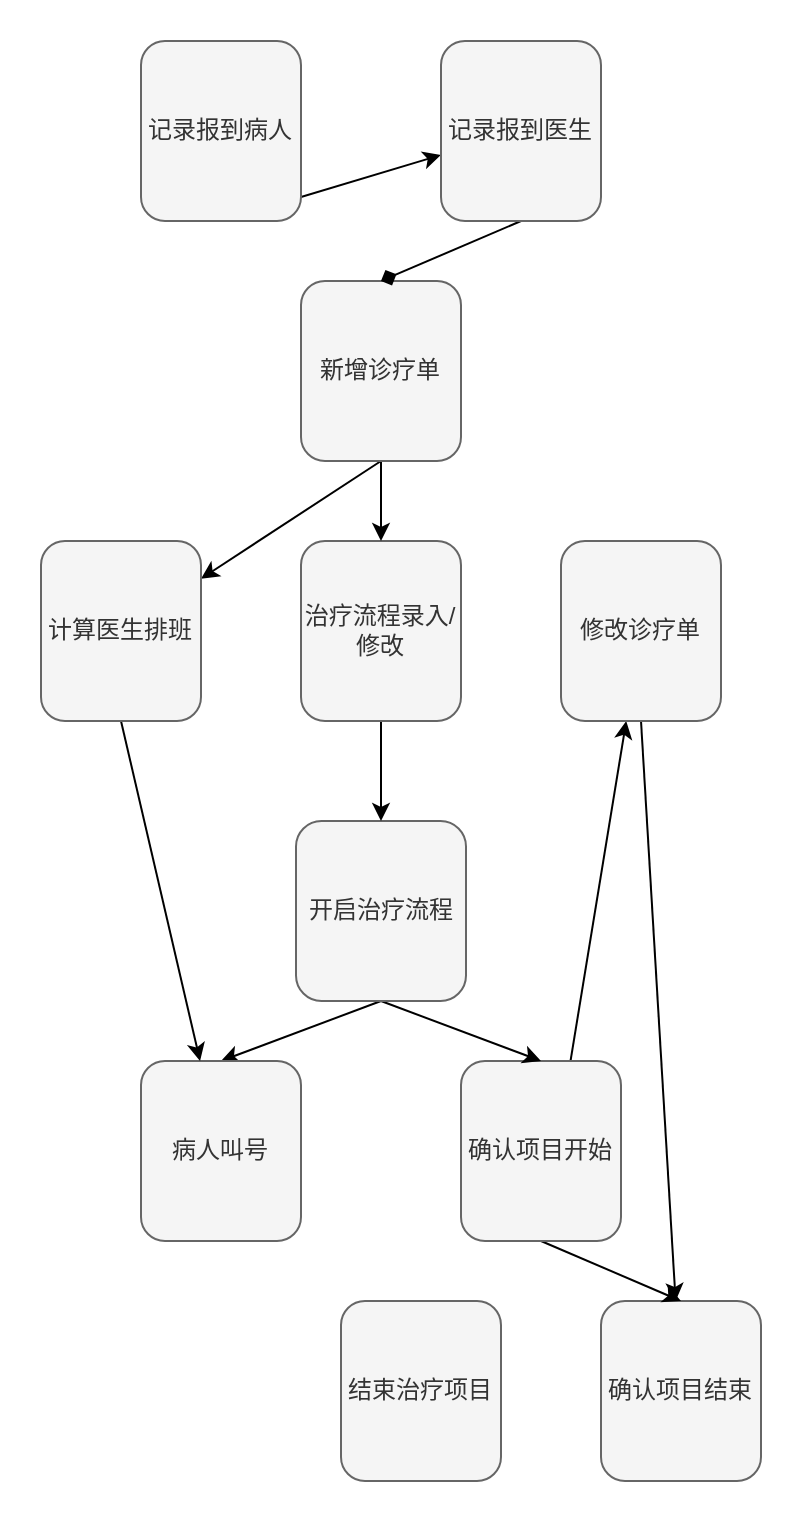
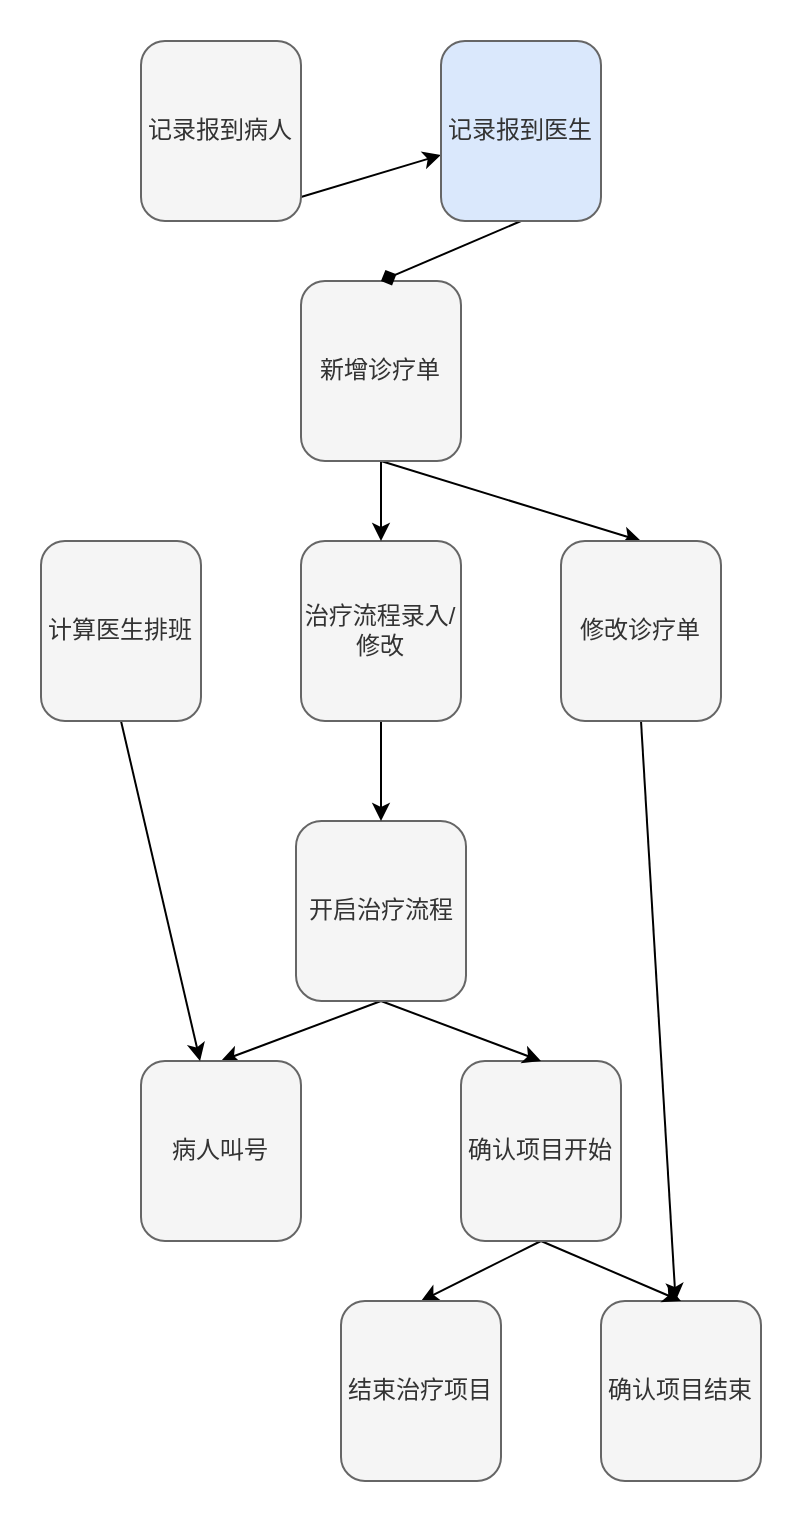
(521, 131) -> (521, 131)
(295, 517) -> (506, 500)
(597, 897) -> (486, 1268)
